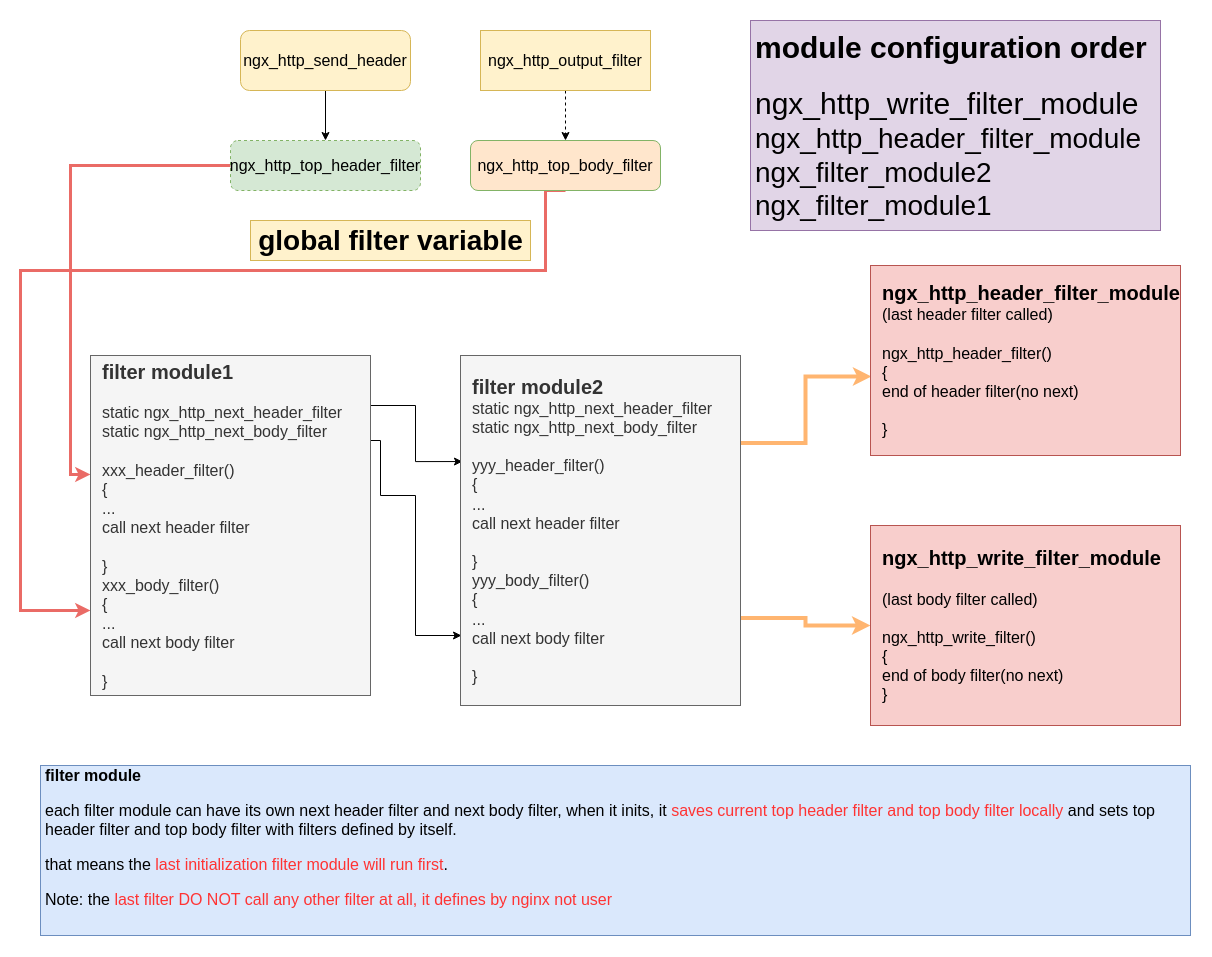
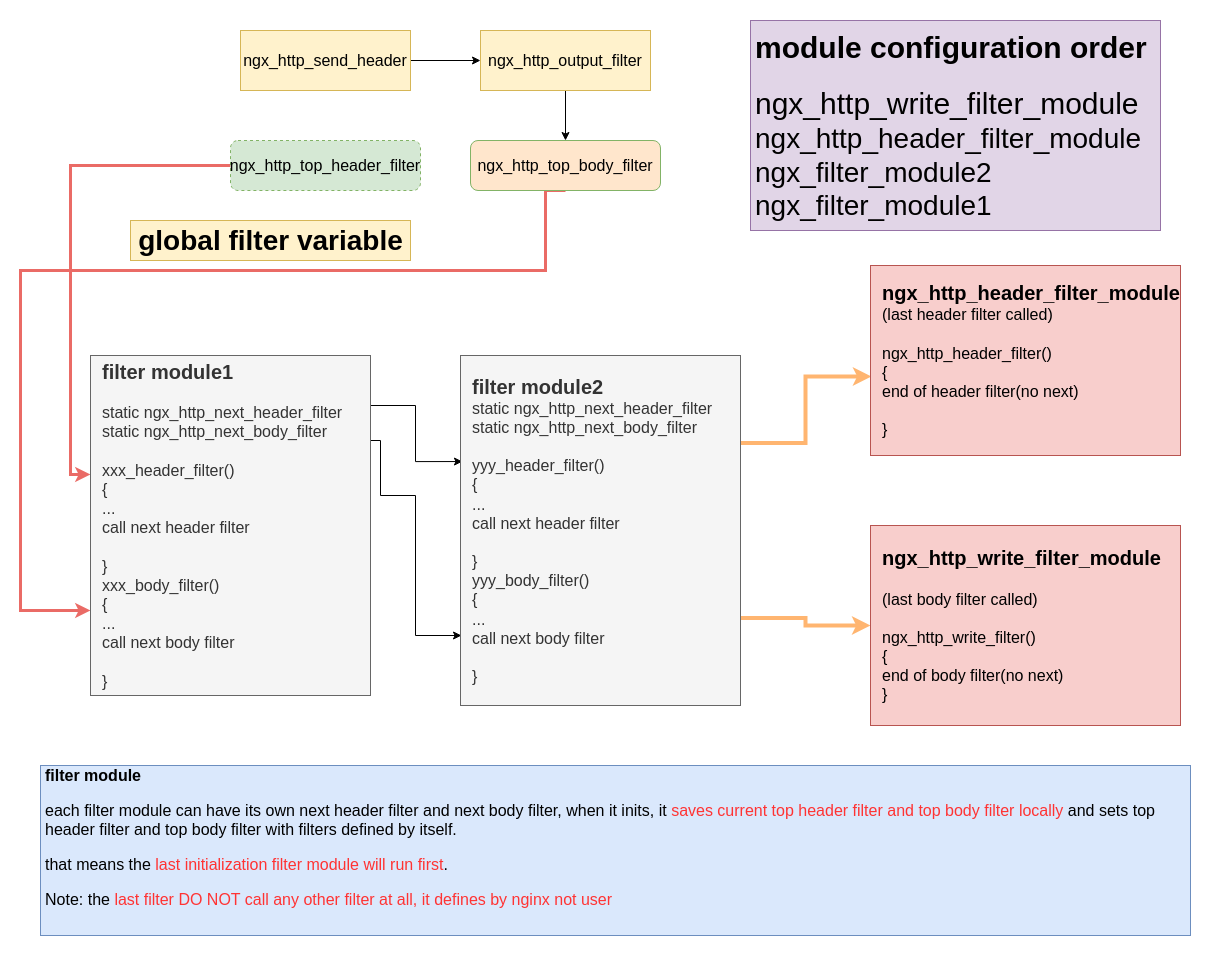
(326, 61) -> (326, 61)
(326, 112) -> (442, 61)
(566, 113) -> (566, 113)
(391, 241) -> (271, 241)
